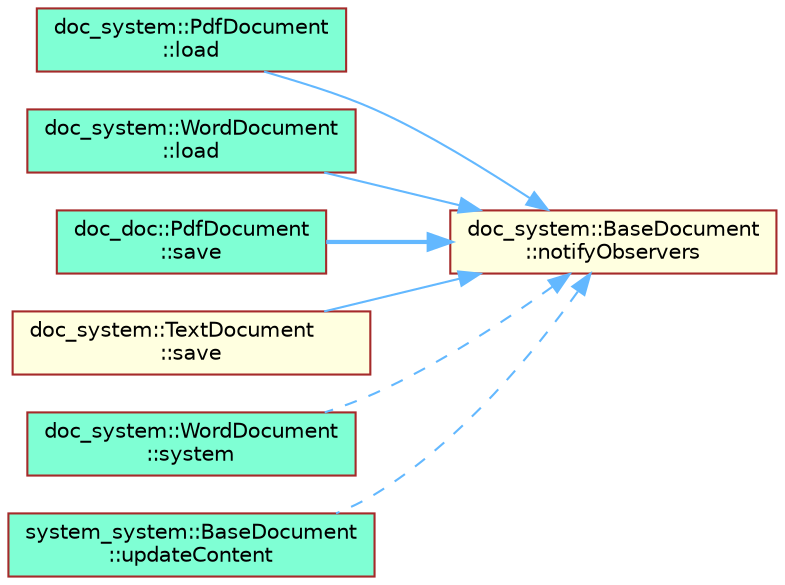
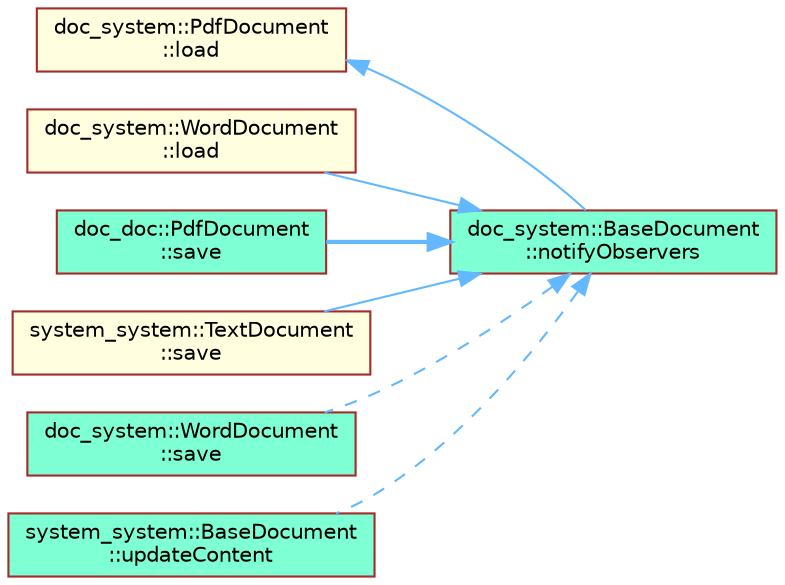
(191, 40) -> (191, 40)
(403, 123) -> (482, 131)
(191, 141) -> (191, 141)
(613, 242) -> (613, 242)
(191, 343) -> (191, 343)
(191, 444) -> (191, 444)
